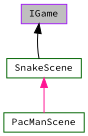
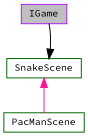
(38, 46) -> (50, 36)
